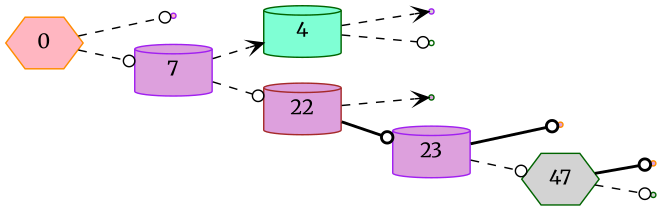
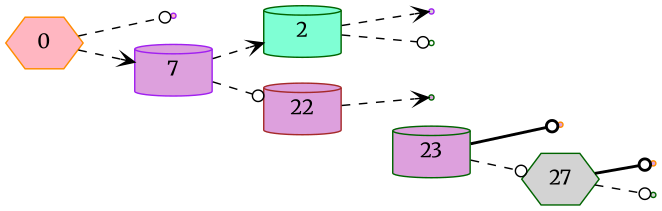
(302, 32) -> (302, 32)
(101, 55) -> (101, 55)
(362, 129) -> none
(431, 152) -> (431, 152)
(560, 179) -> (560, 179)
